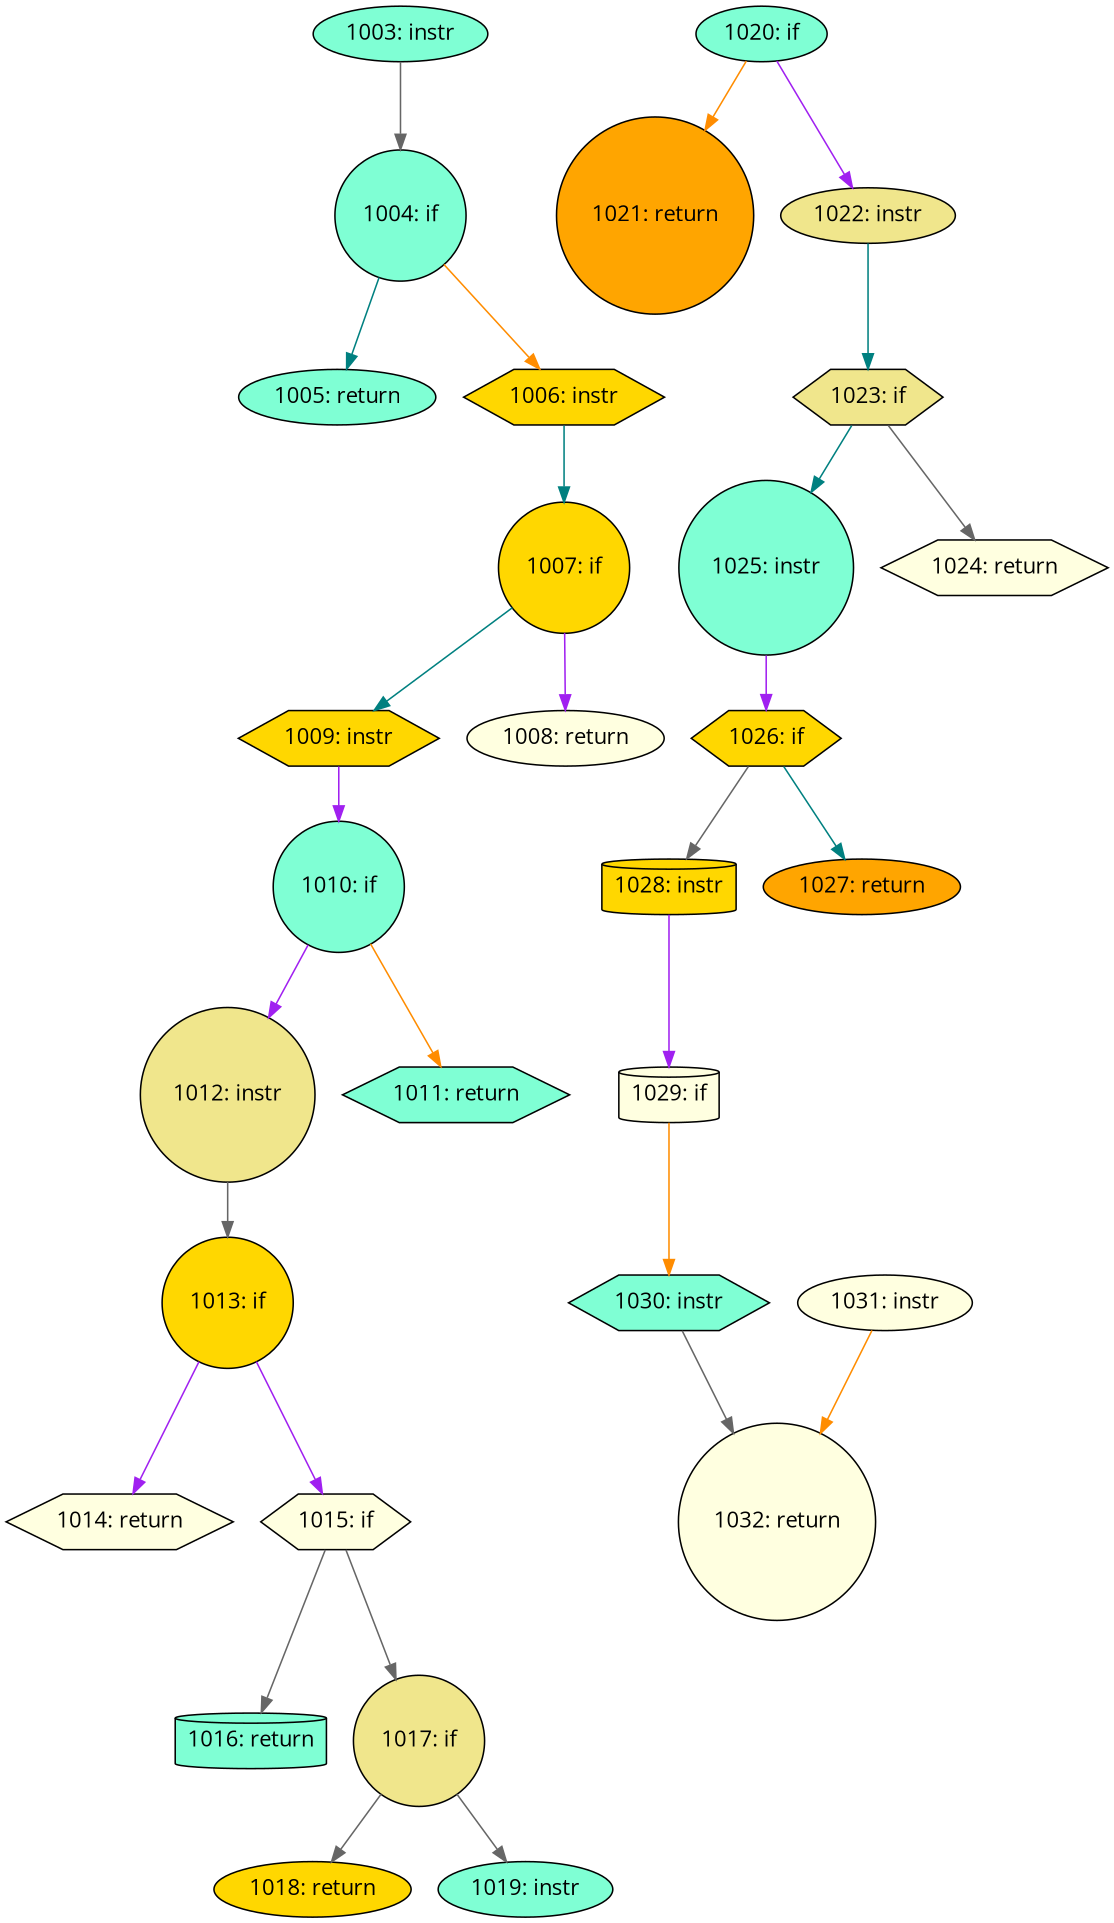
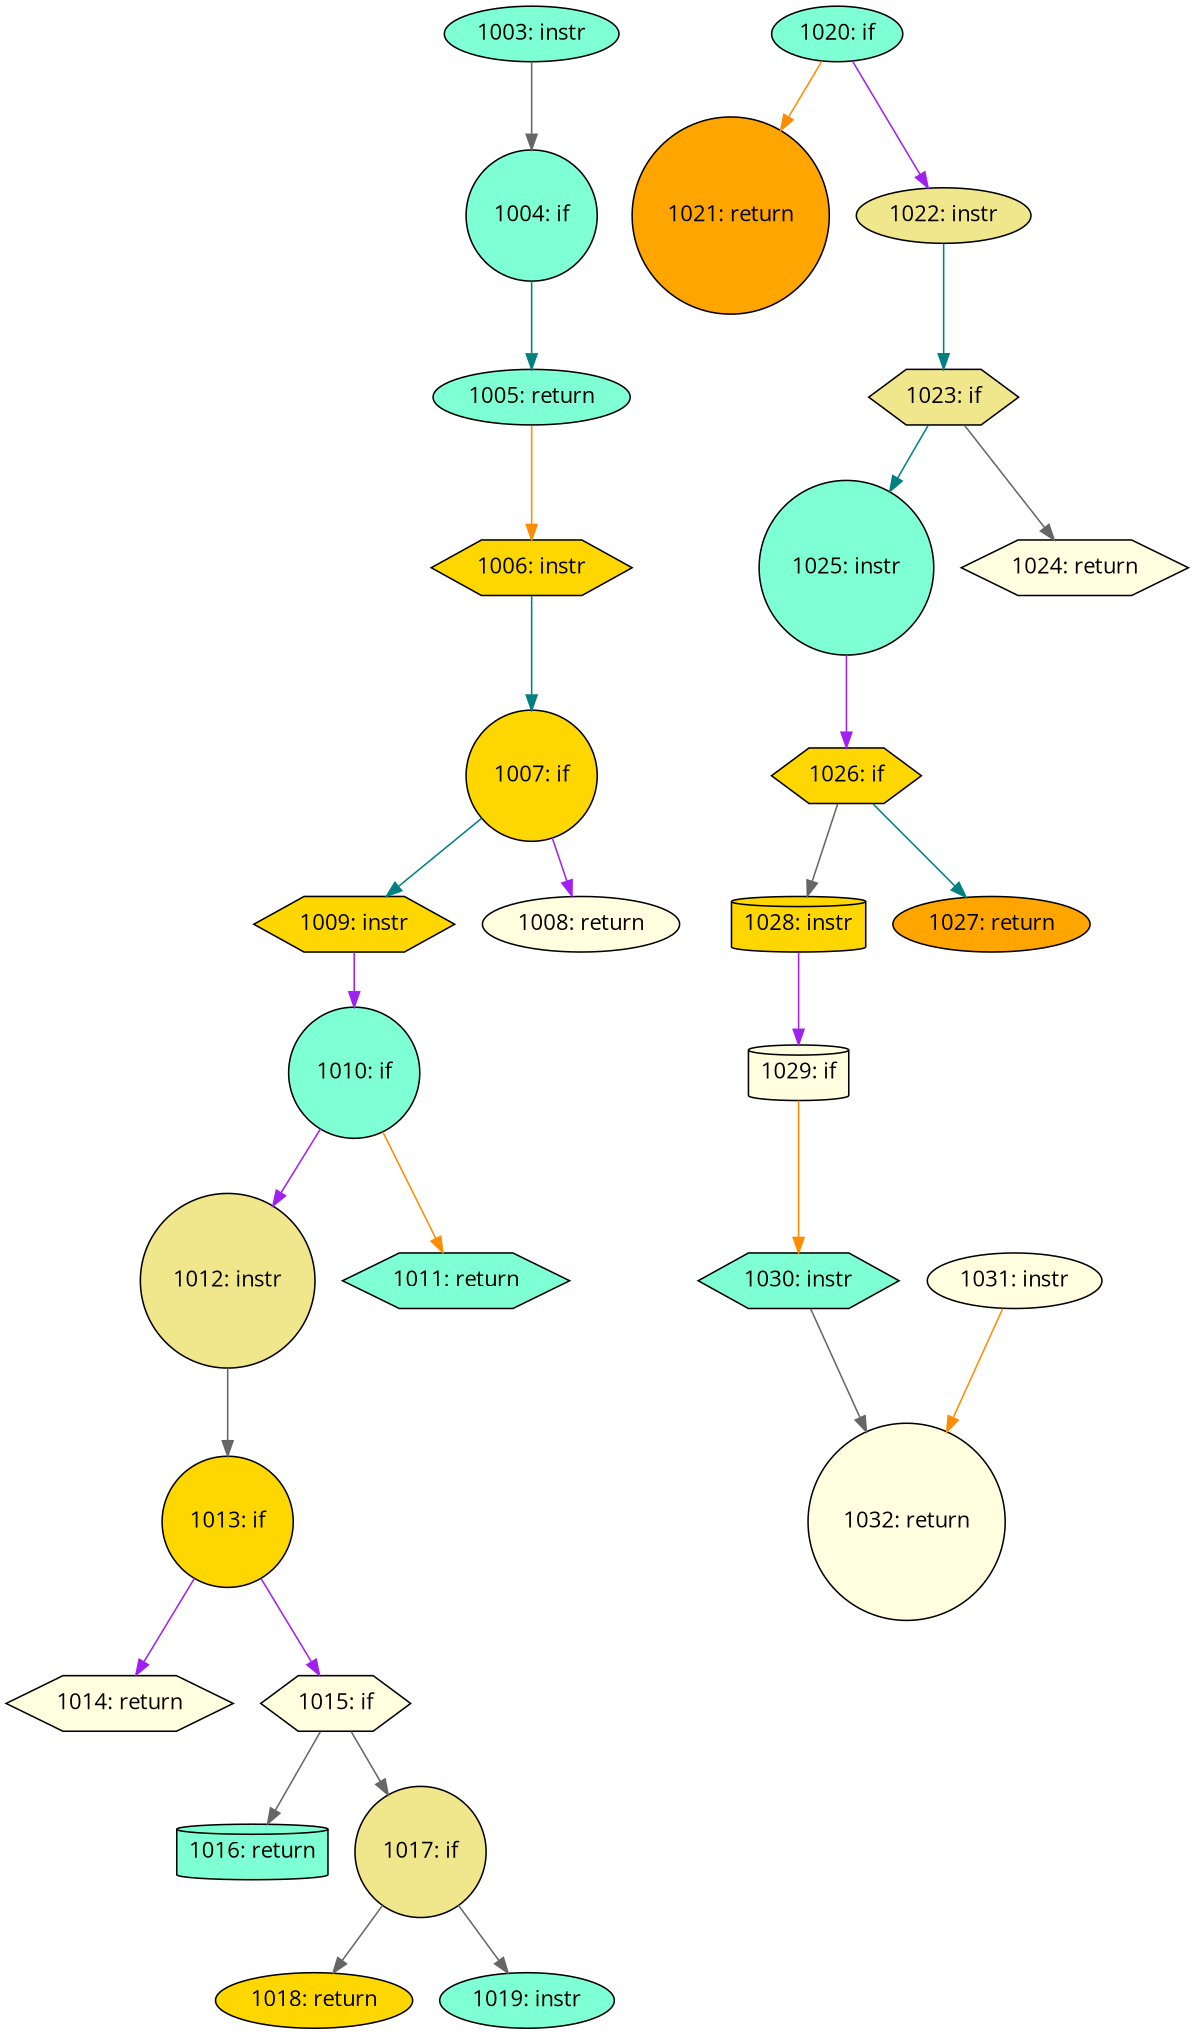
(486, 311) -> (532, 475)
